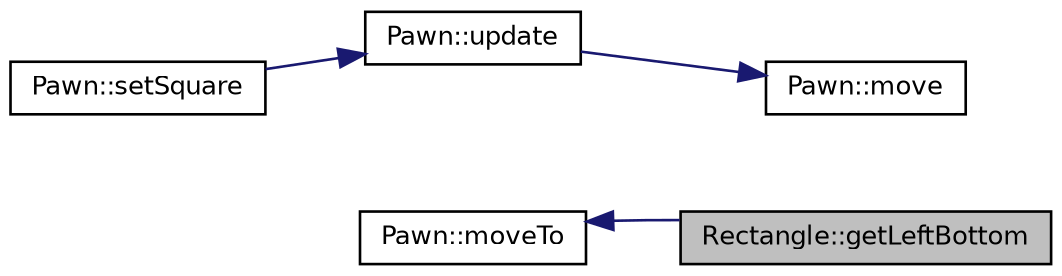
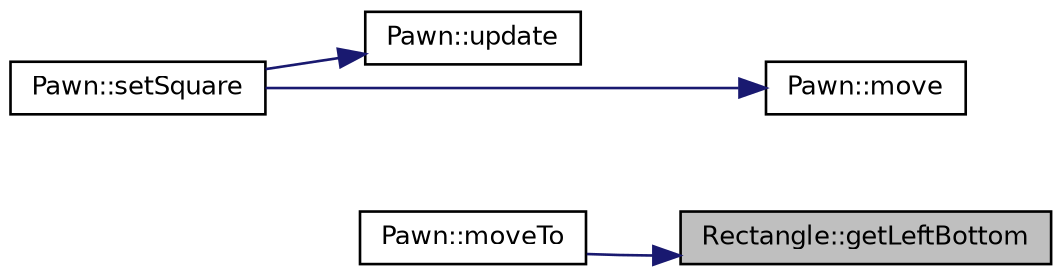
(660, 62) -> (502, 88)
(647, 220) -> (620, 255)
